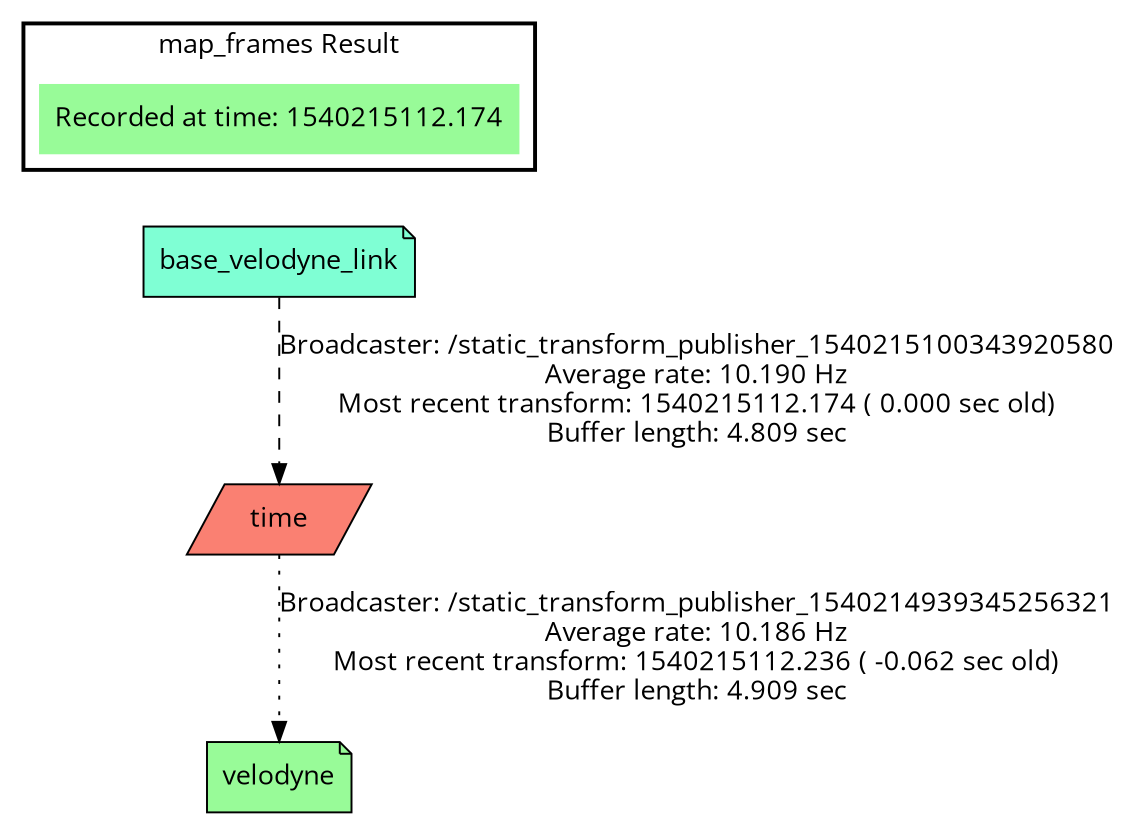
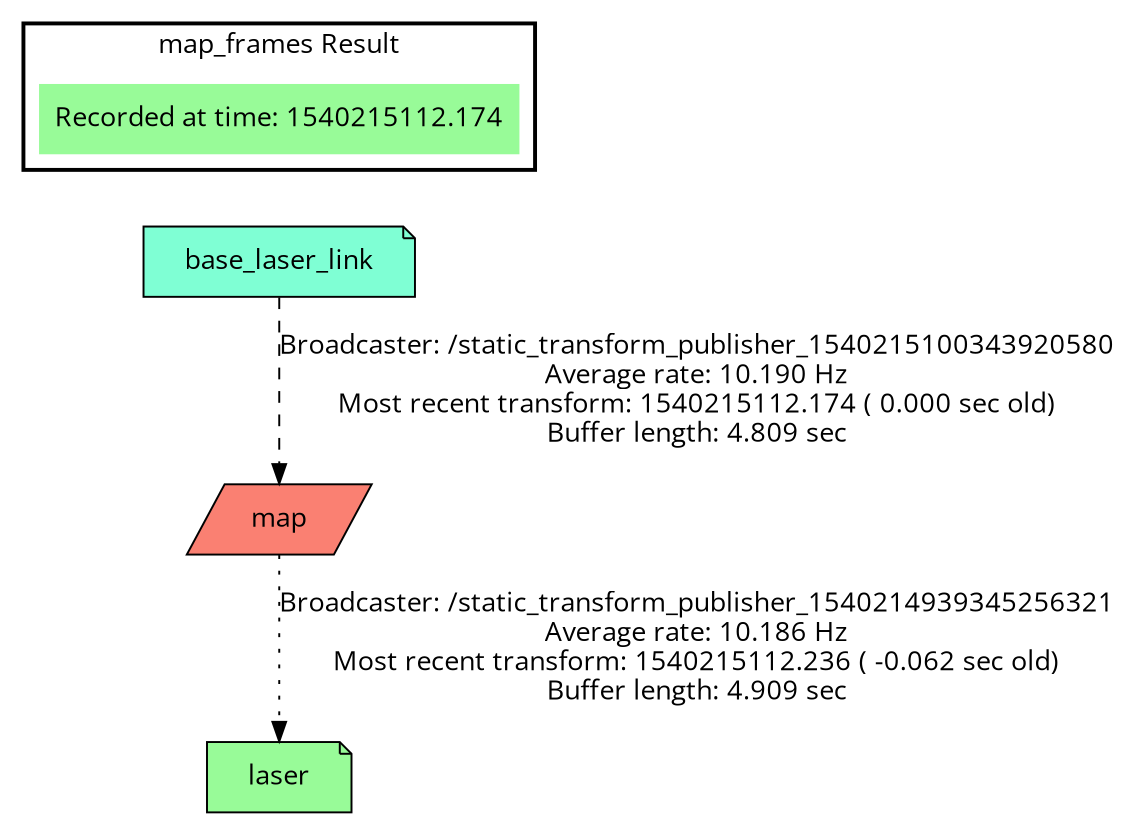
(279, 262) -> (279, 262)
(279, 519) -> (279, 519)
(279, 777) -> (279, 777)
